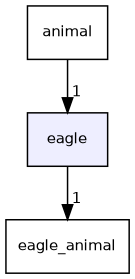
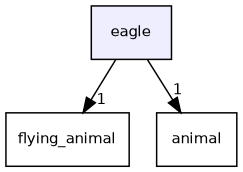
(68, 79) -> (160, 80)
(68, 246) -> (68, 140)
